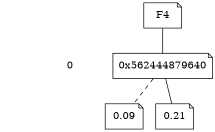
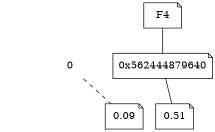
(143, 91) -> (97, 91)
(175, 116) -> (175, 116)
